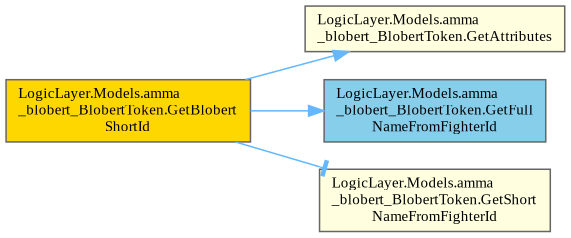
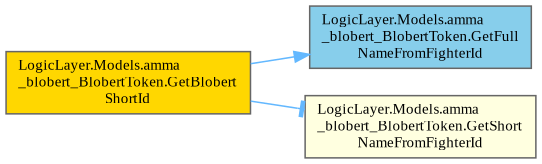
(435, 29) -> none
